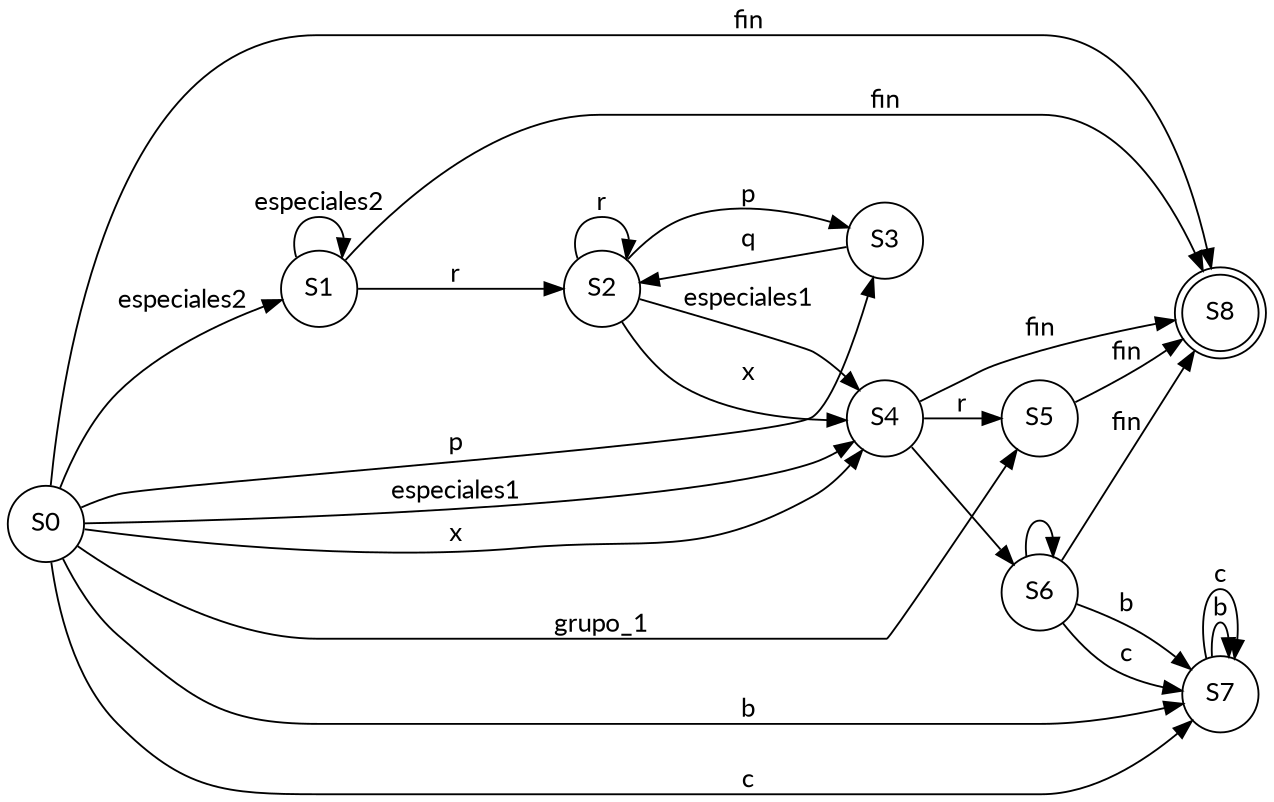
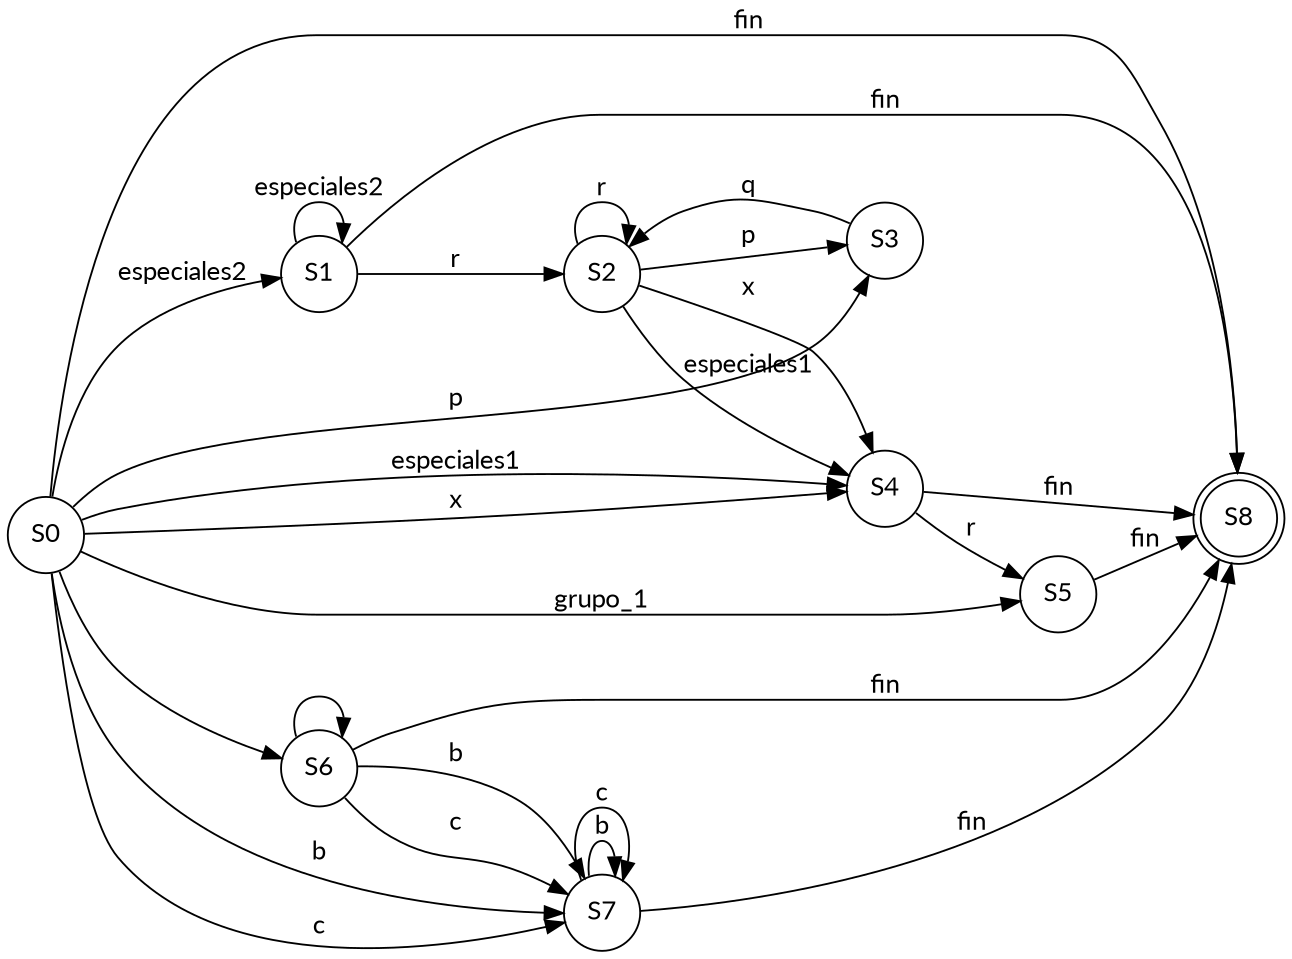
(956, 498) -> (138, 688)
none -> (991, 832)
